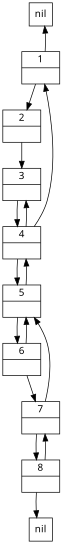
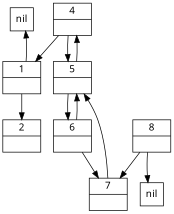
(22, 184) -> none
(36, 443) -> none
